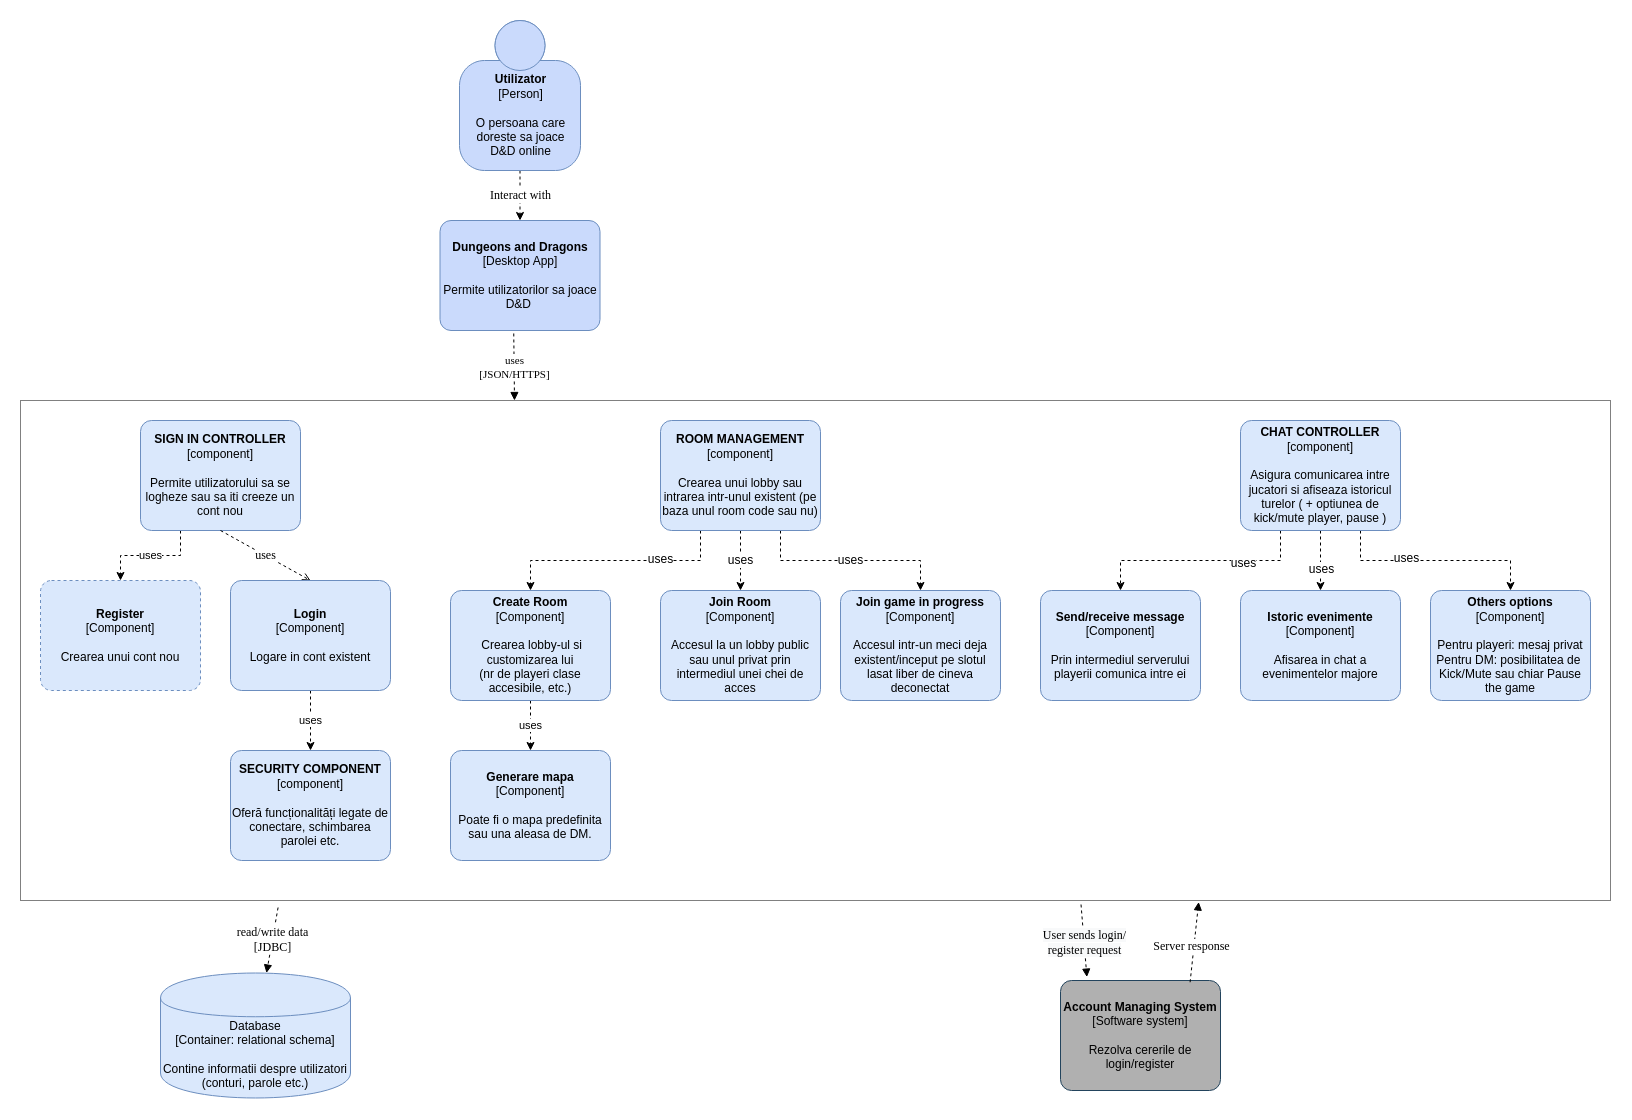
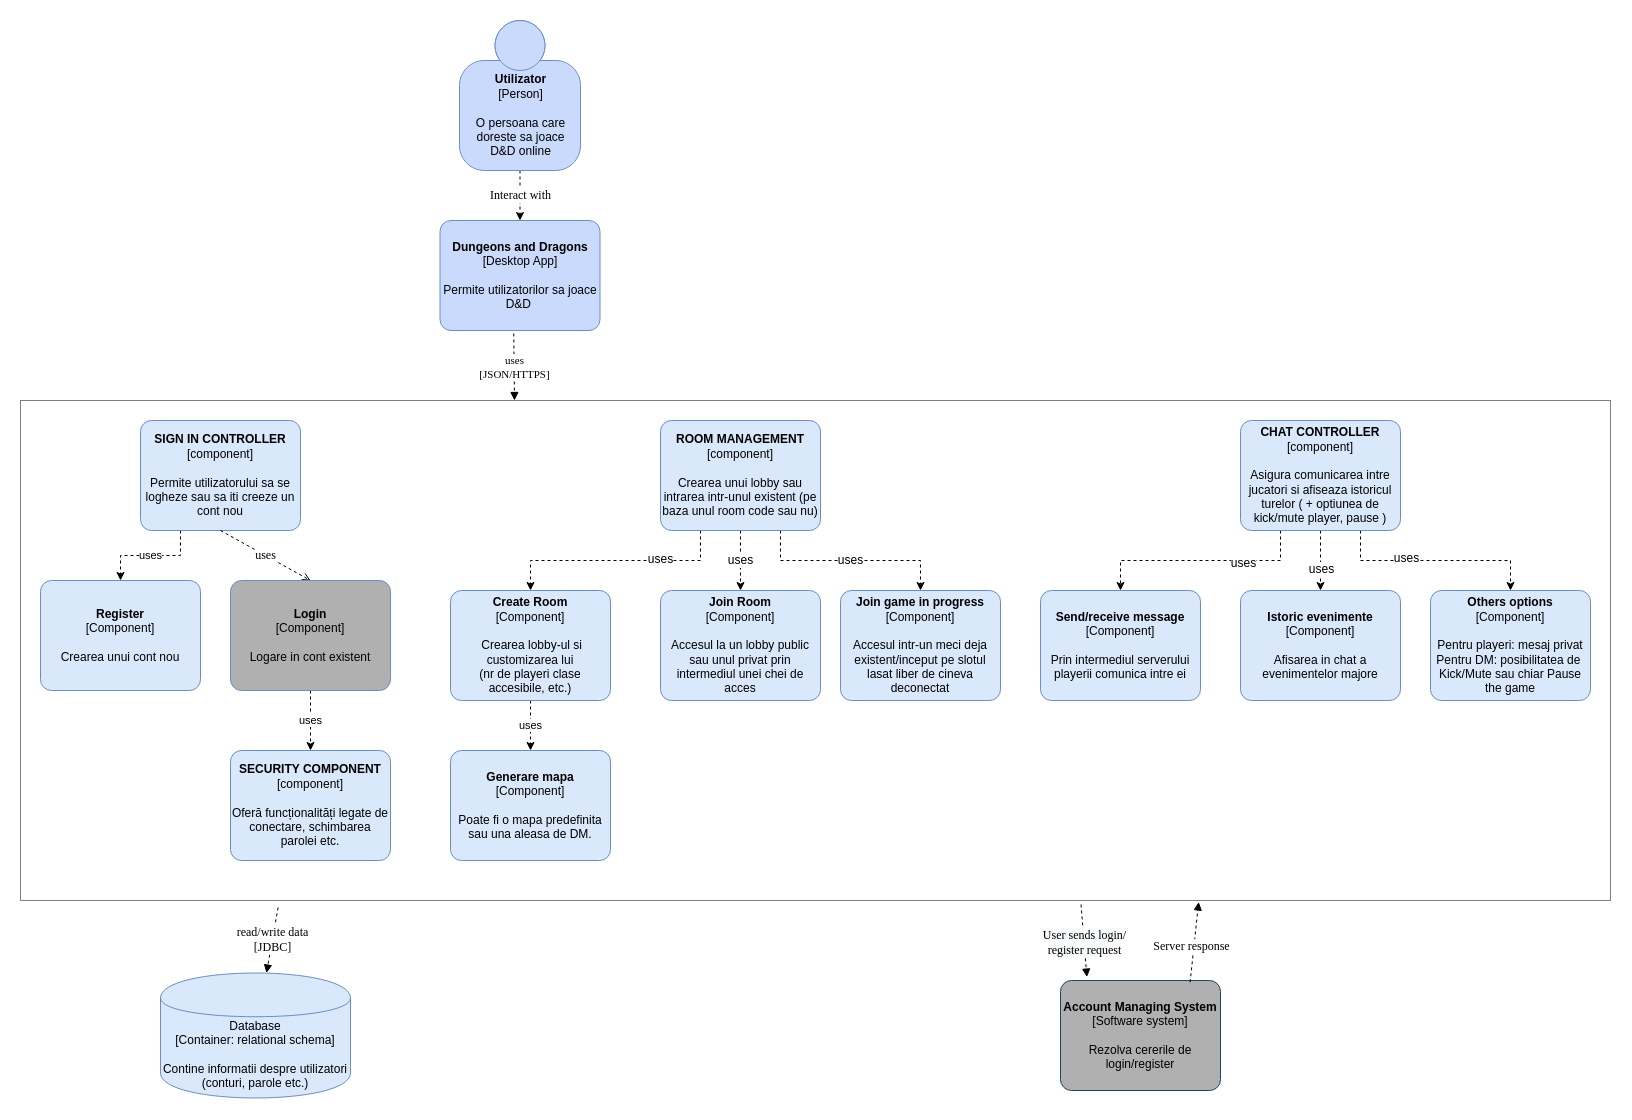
(121, 636) -> (121, 636)
(311, 636) -> (311, 636)
